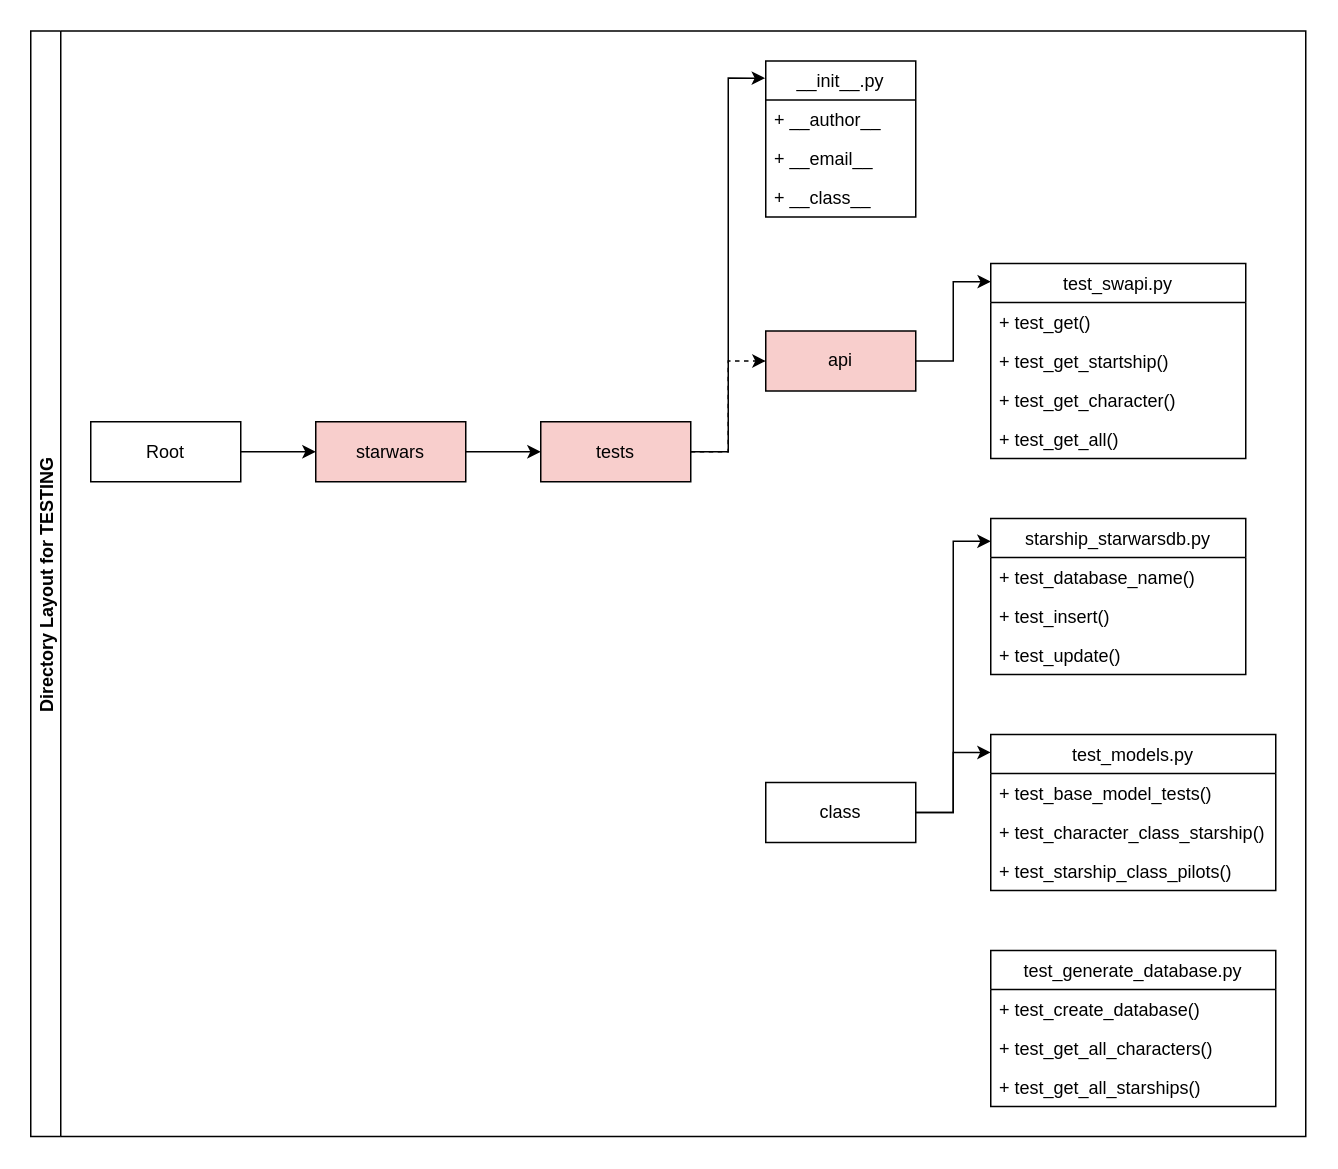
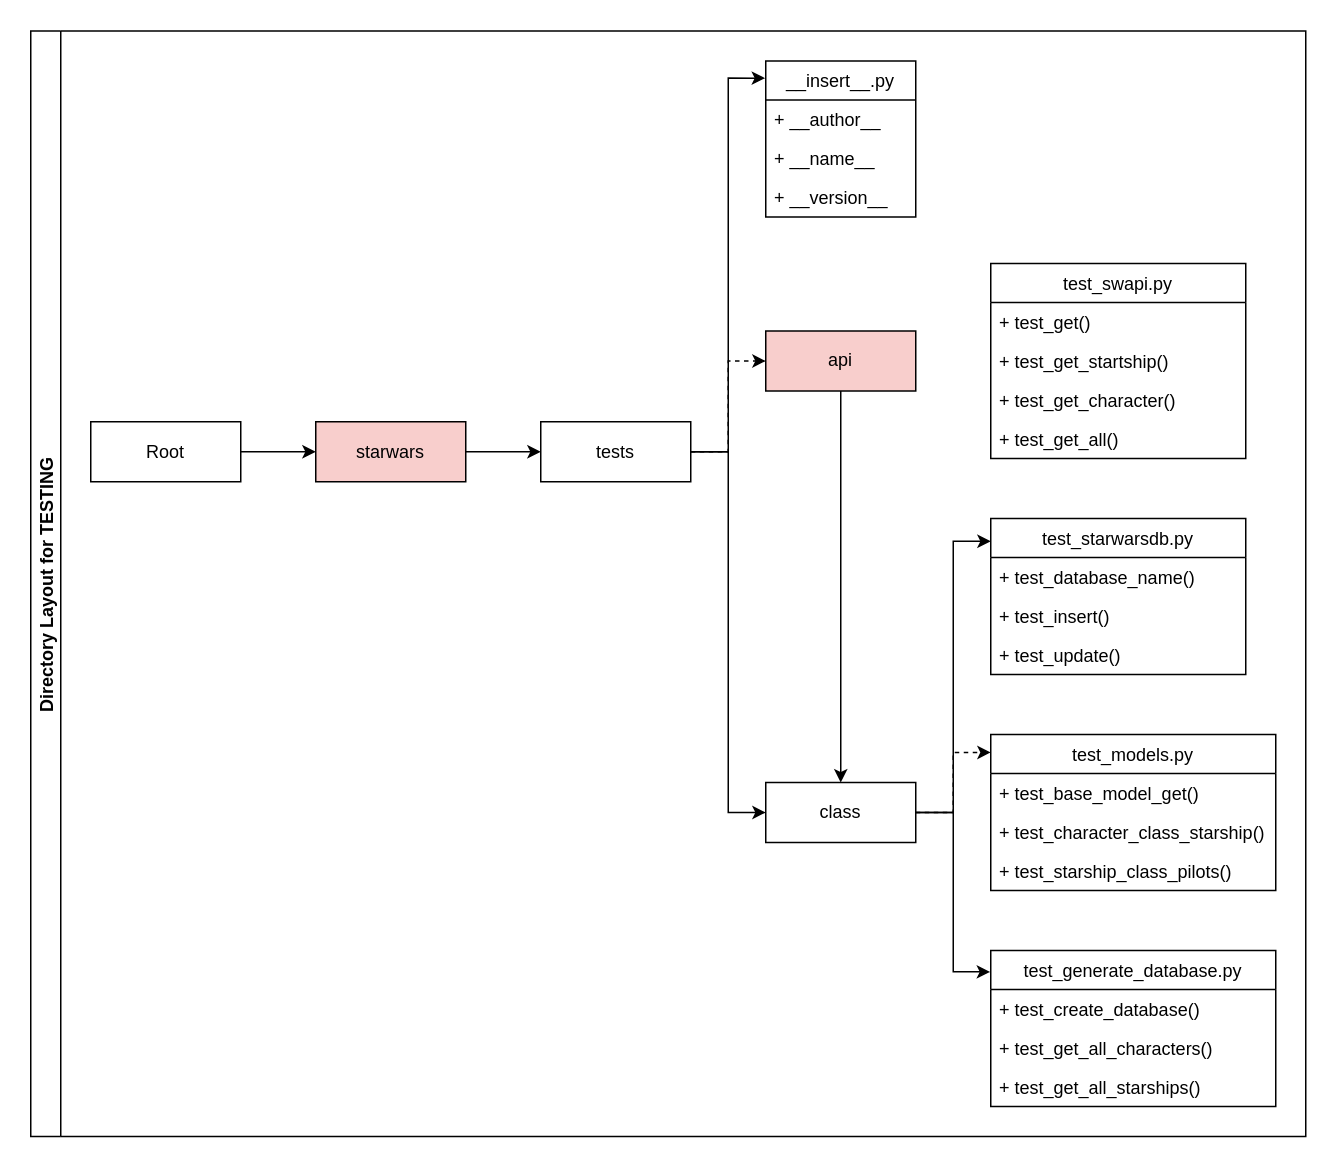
(840, 81) -> (840, 81)
(822, 159) -> (822, 159)
(825, 198) -> (835, 198)
(953, 326) -> (841, 581)
(616, 452) -> (616, 452)
(1118, 539) -> (1118, 539)
none -> (728, 646)
(968, 752) -> (968, 752)
(1120, 794) -> (1110, 794)
none -> (953, 906)
